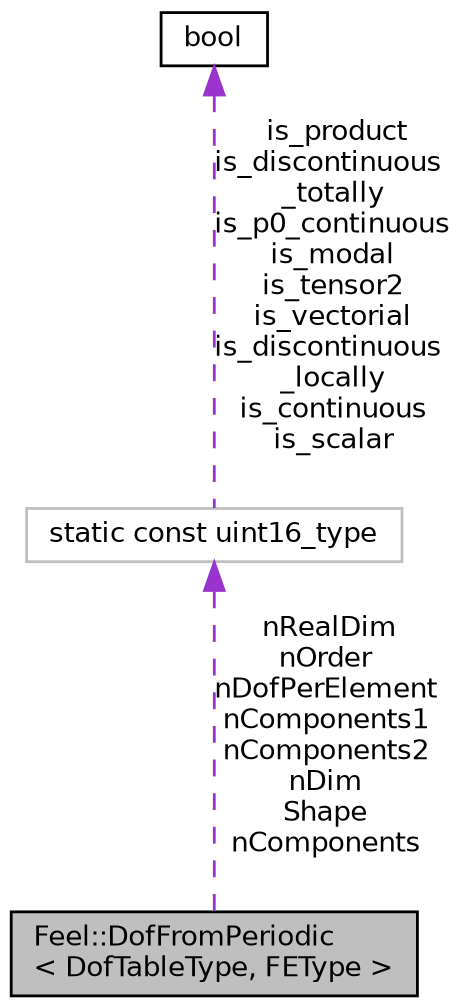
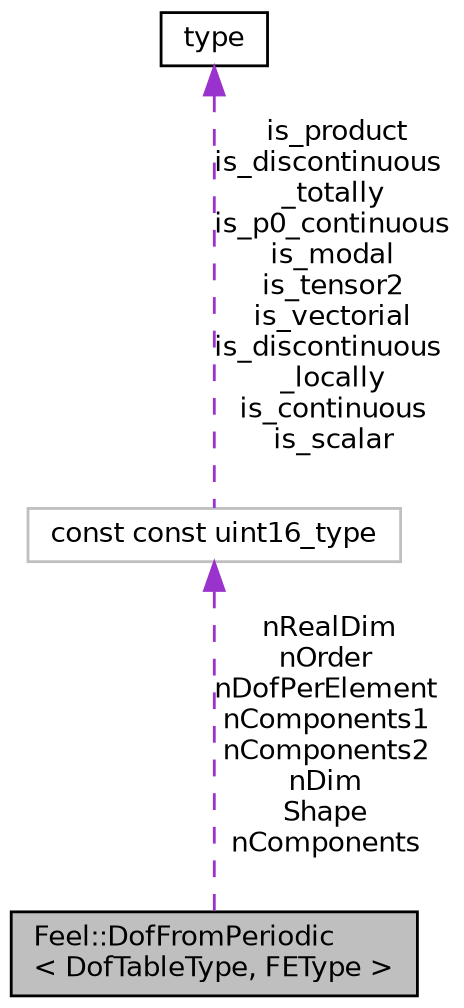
(214, 39) -> (214, 39)
(214, 535) -> (214, 535)
